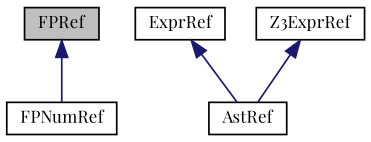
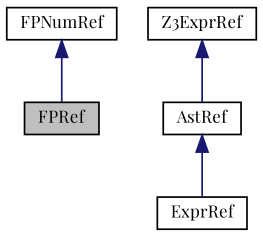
(219, 78) -> (202, 175)
(62, 80) -> (62, 80)
